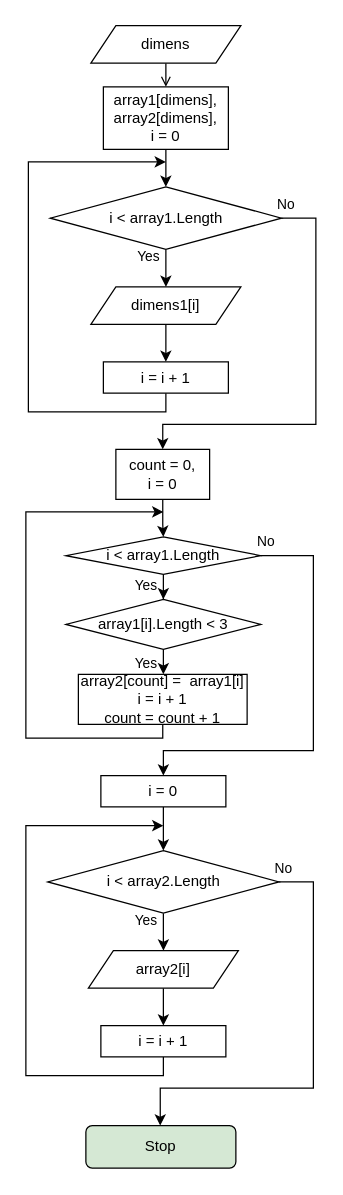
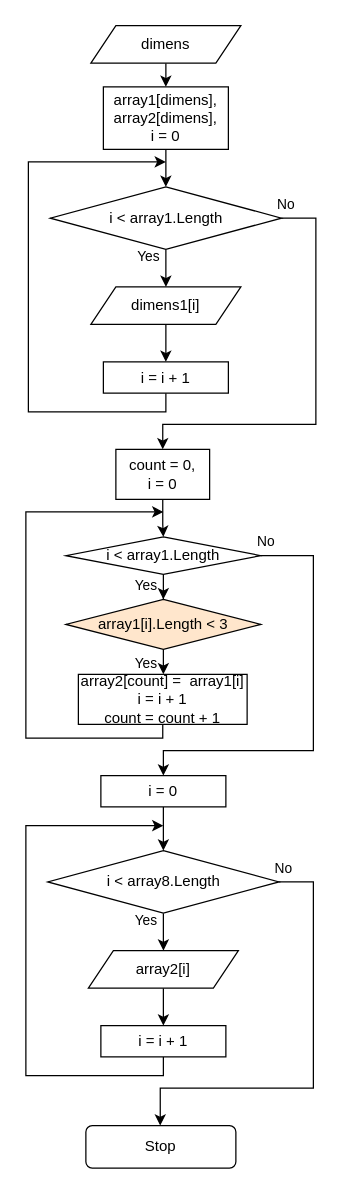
(166, 78) -> (166, 77)
(163, 624) -> (163, 624)
(164, 882) -> (164, 882)
(161, 1147) -> (161, 1147)
